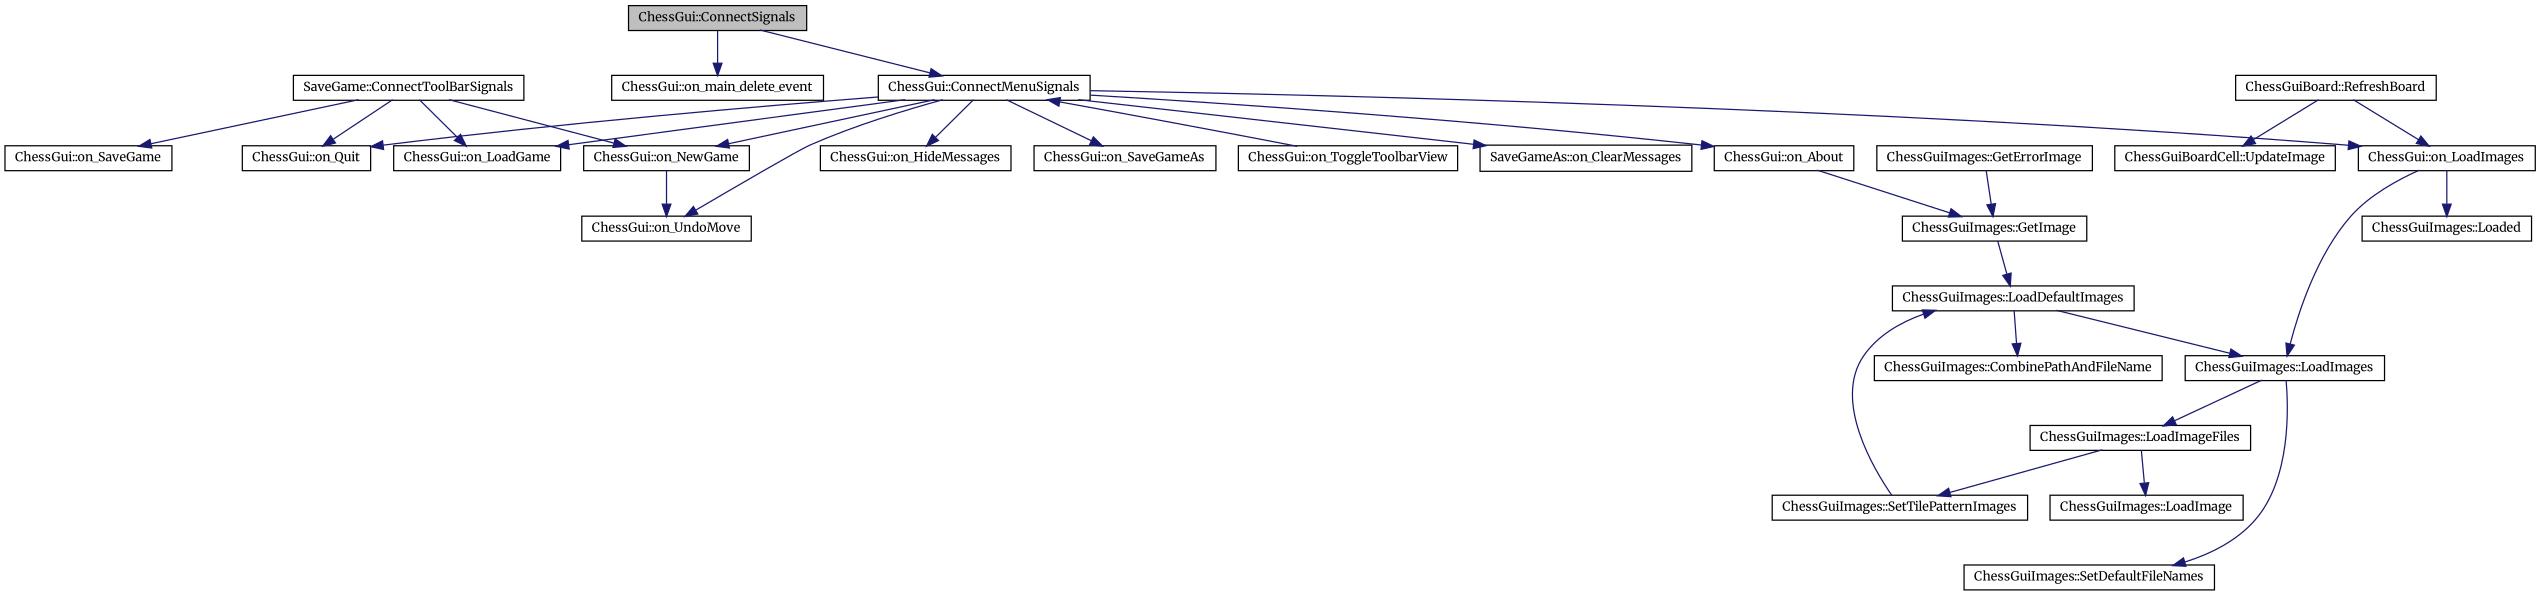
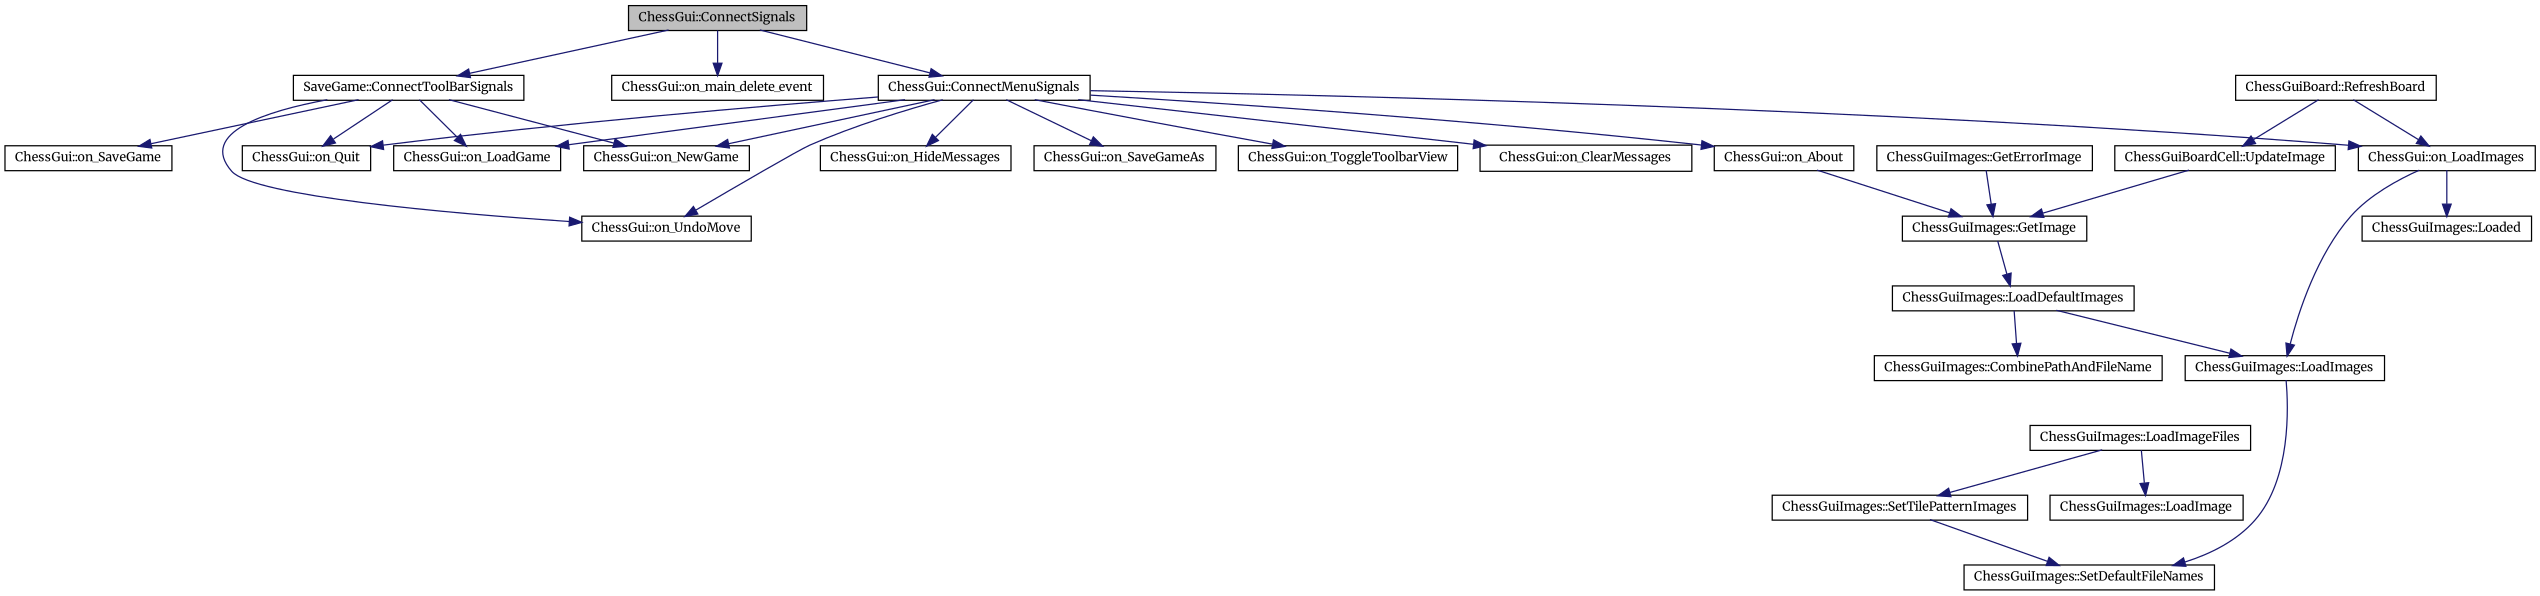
none -> (569, 52)
(1179, 124) -> (1154, 122)
(1586, 158) -> (1586, 158)
(667, 187) -> (327, 197)
none -> (2116, 192)
(1853, 392) -> (1989, 540)
(2218, 400) -> none
